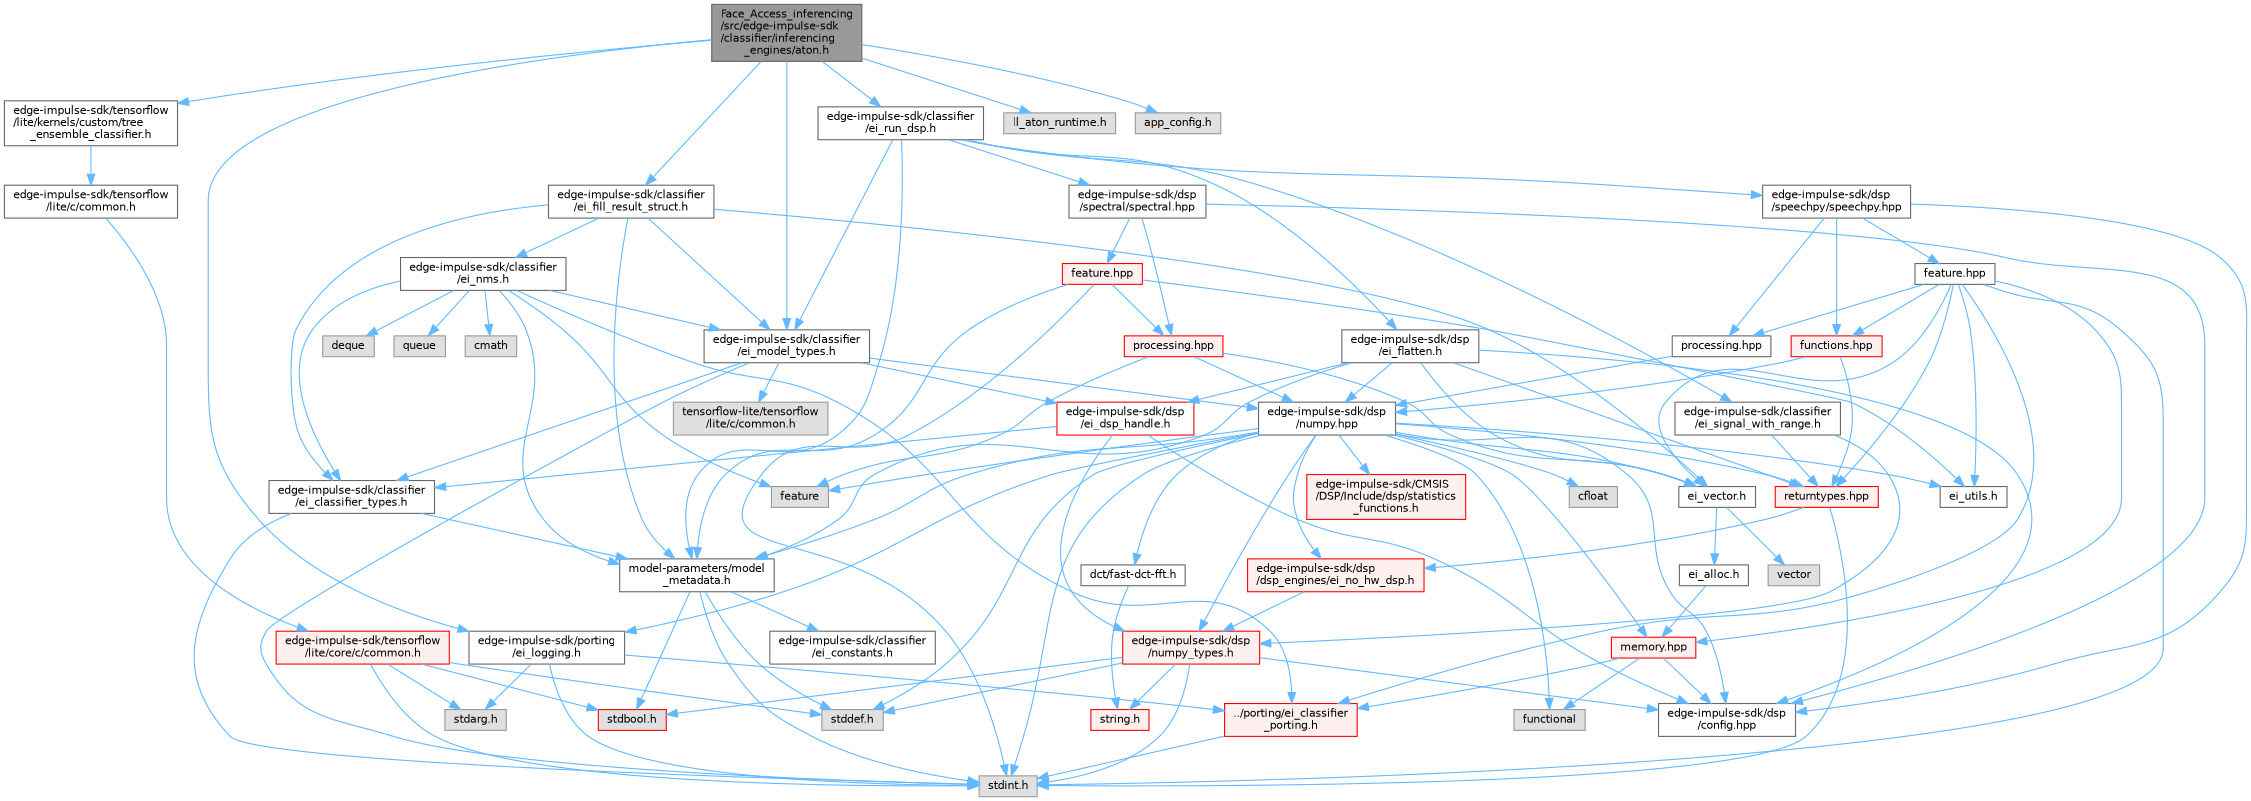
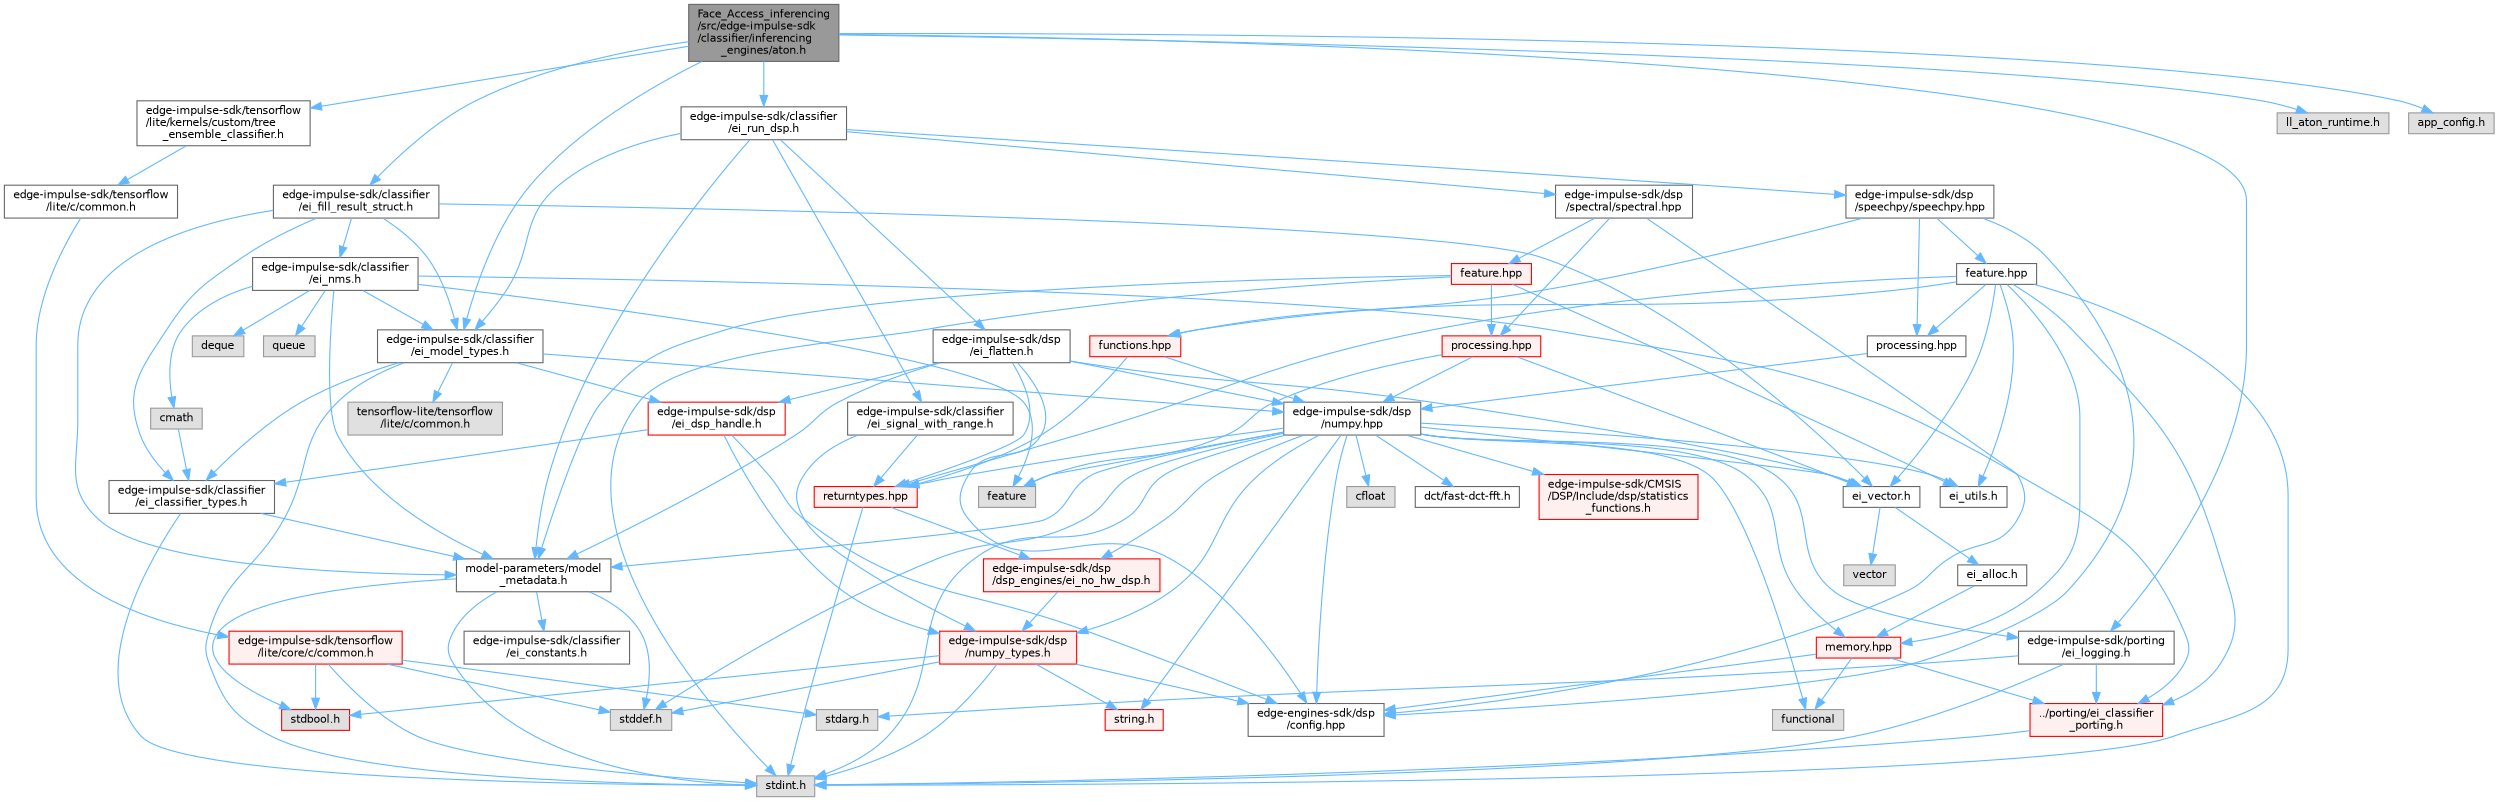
(302, 352) -> (182, 449)
(1112, 641) -> (1244, 568)
(1727, 720) -> (1316, 720)
